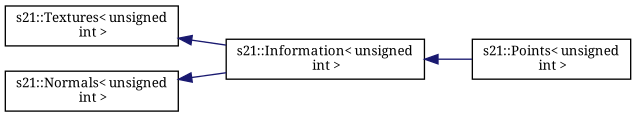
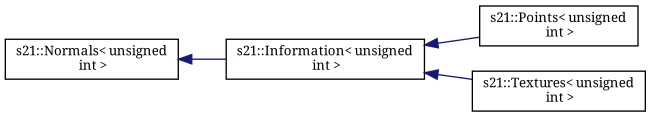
(209, 43) -> (455, 77)
